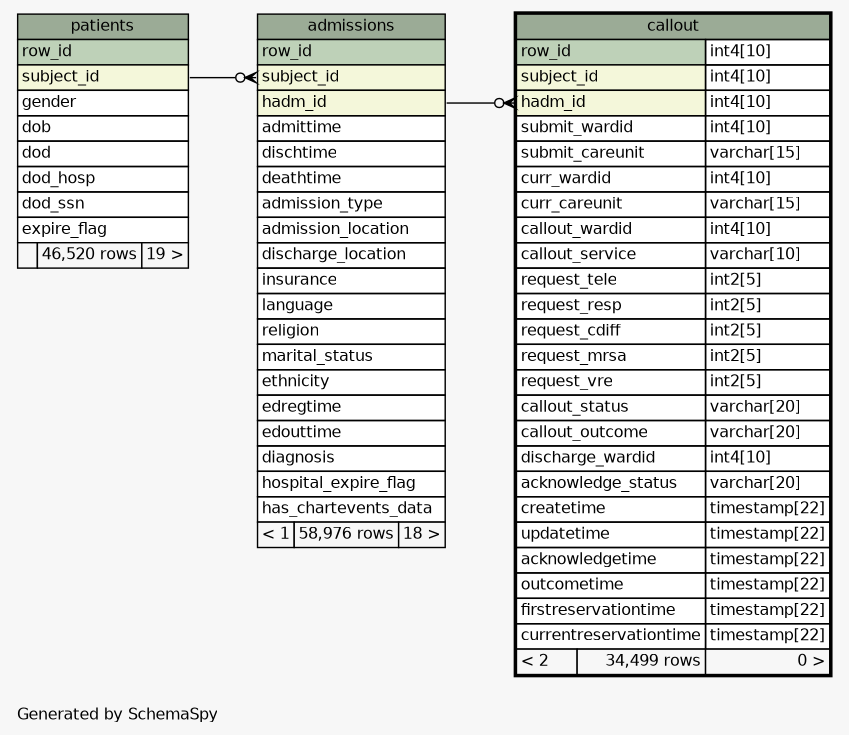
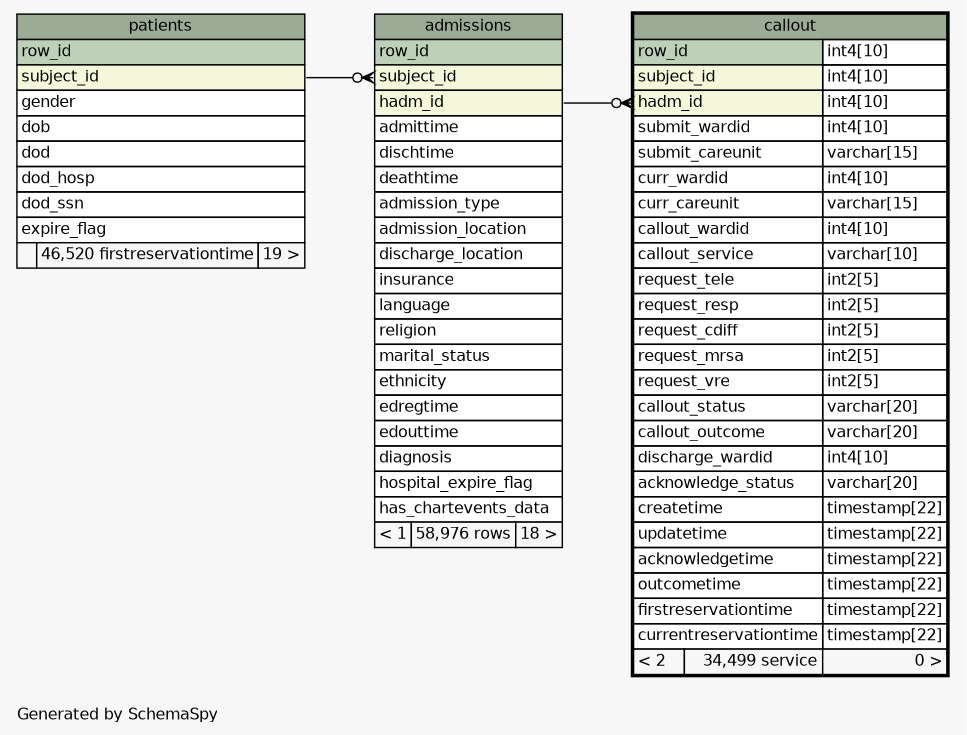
(90, 255) -> (147, 255)
(653, 661) -> (761, 661)
